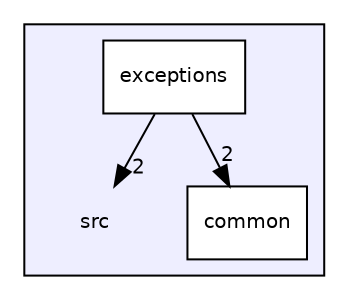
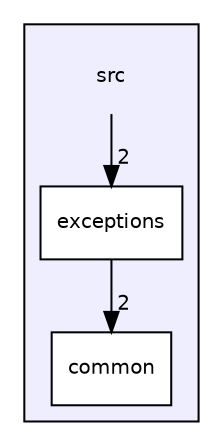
(140, 141) -> (111, 140)
